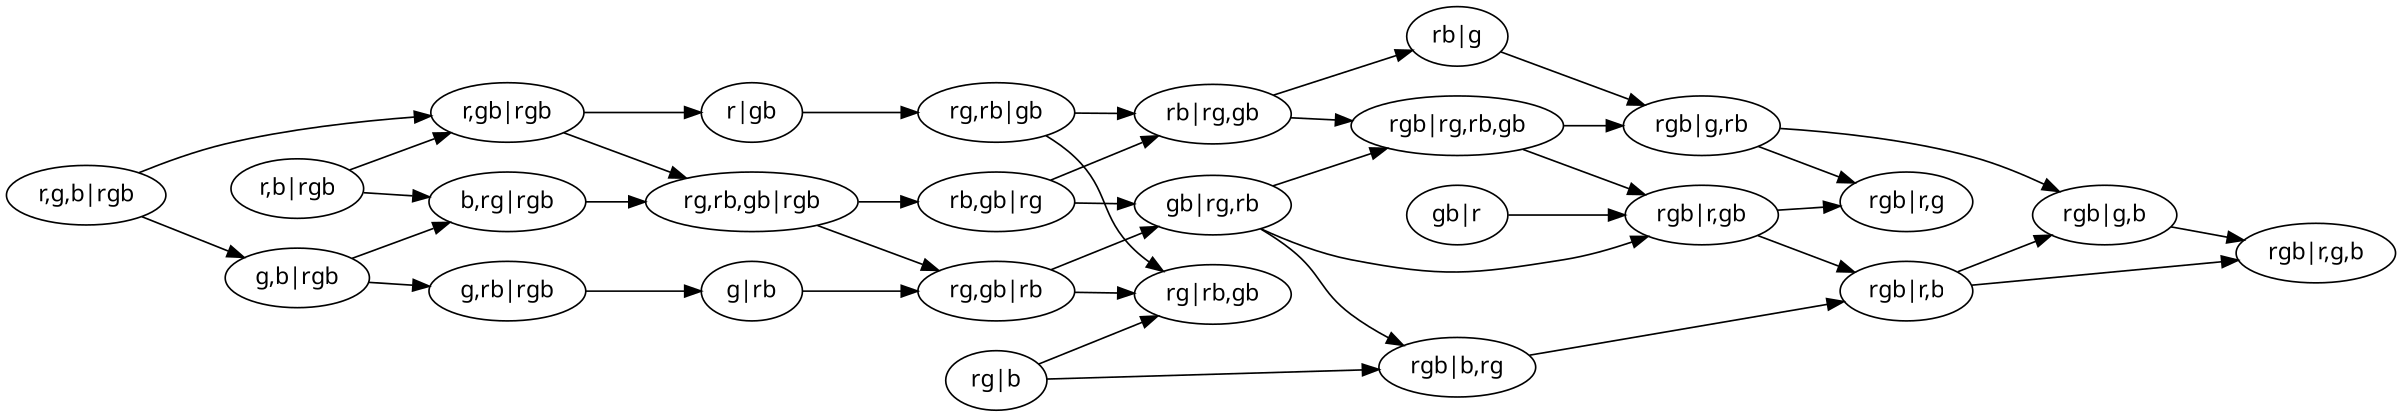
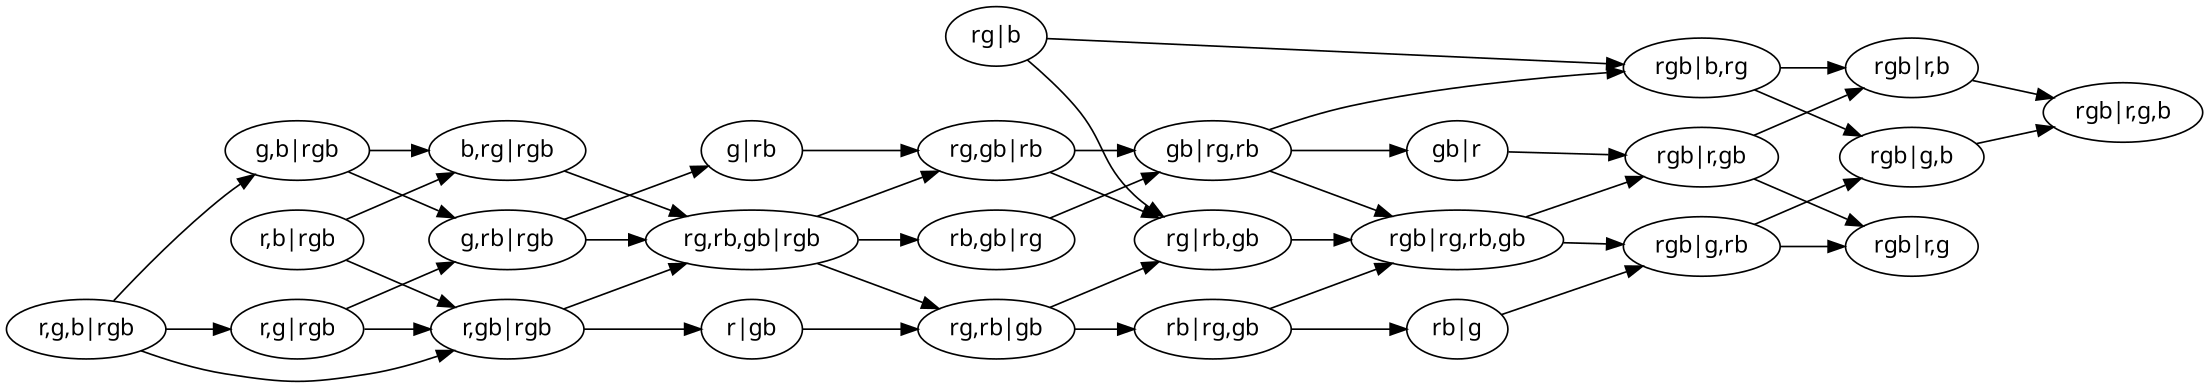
(1097, 161) -> none
none -> (607, 240)
none -> (1313, 240)
(1997, 256) -> (1793, 107)
(1445, 272) -> (1341, 151)
none -> (870, 283)
none -> (297, 329)
